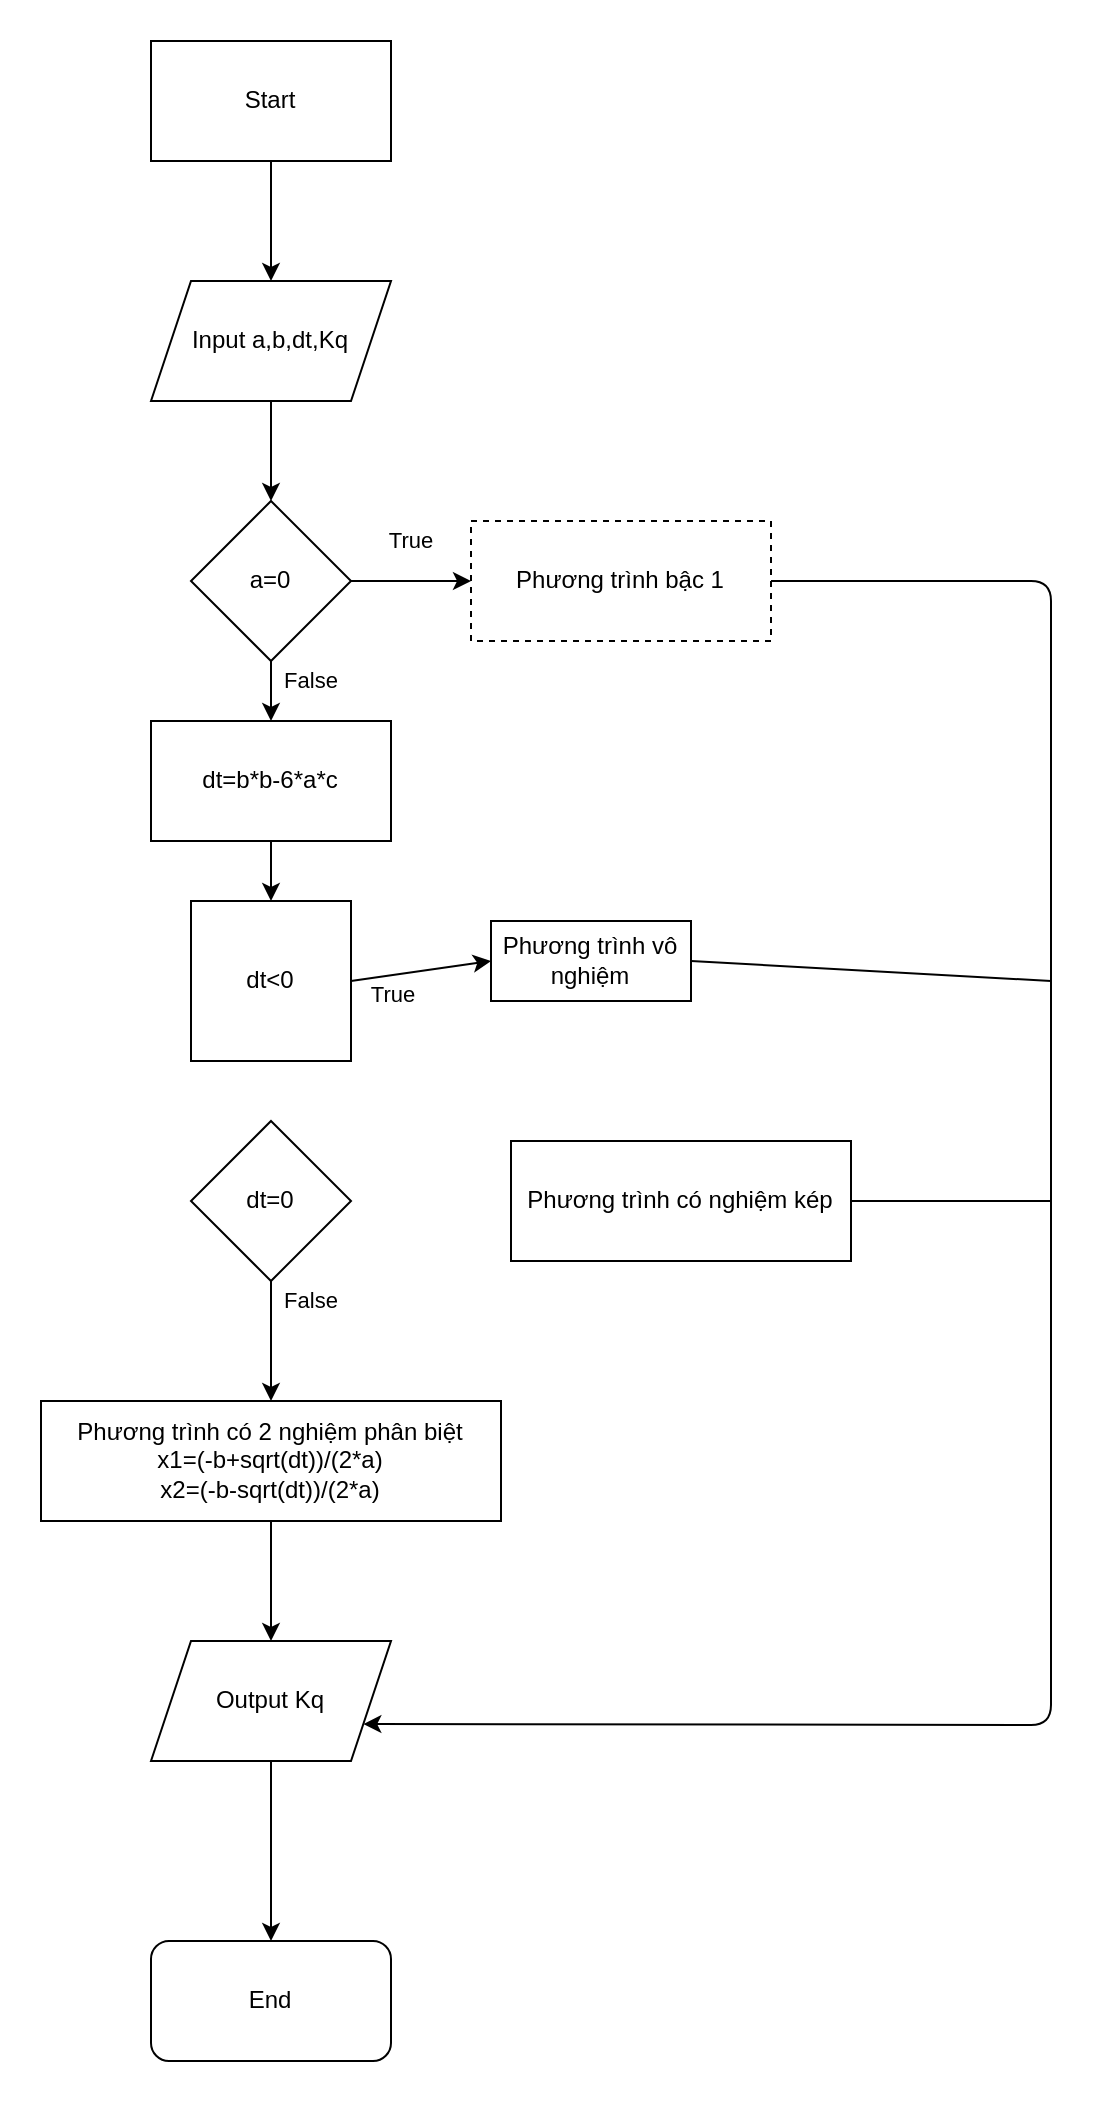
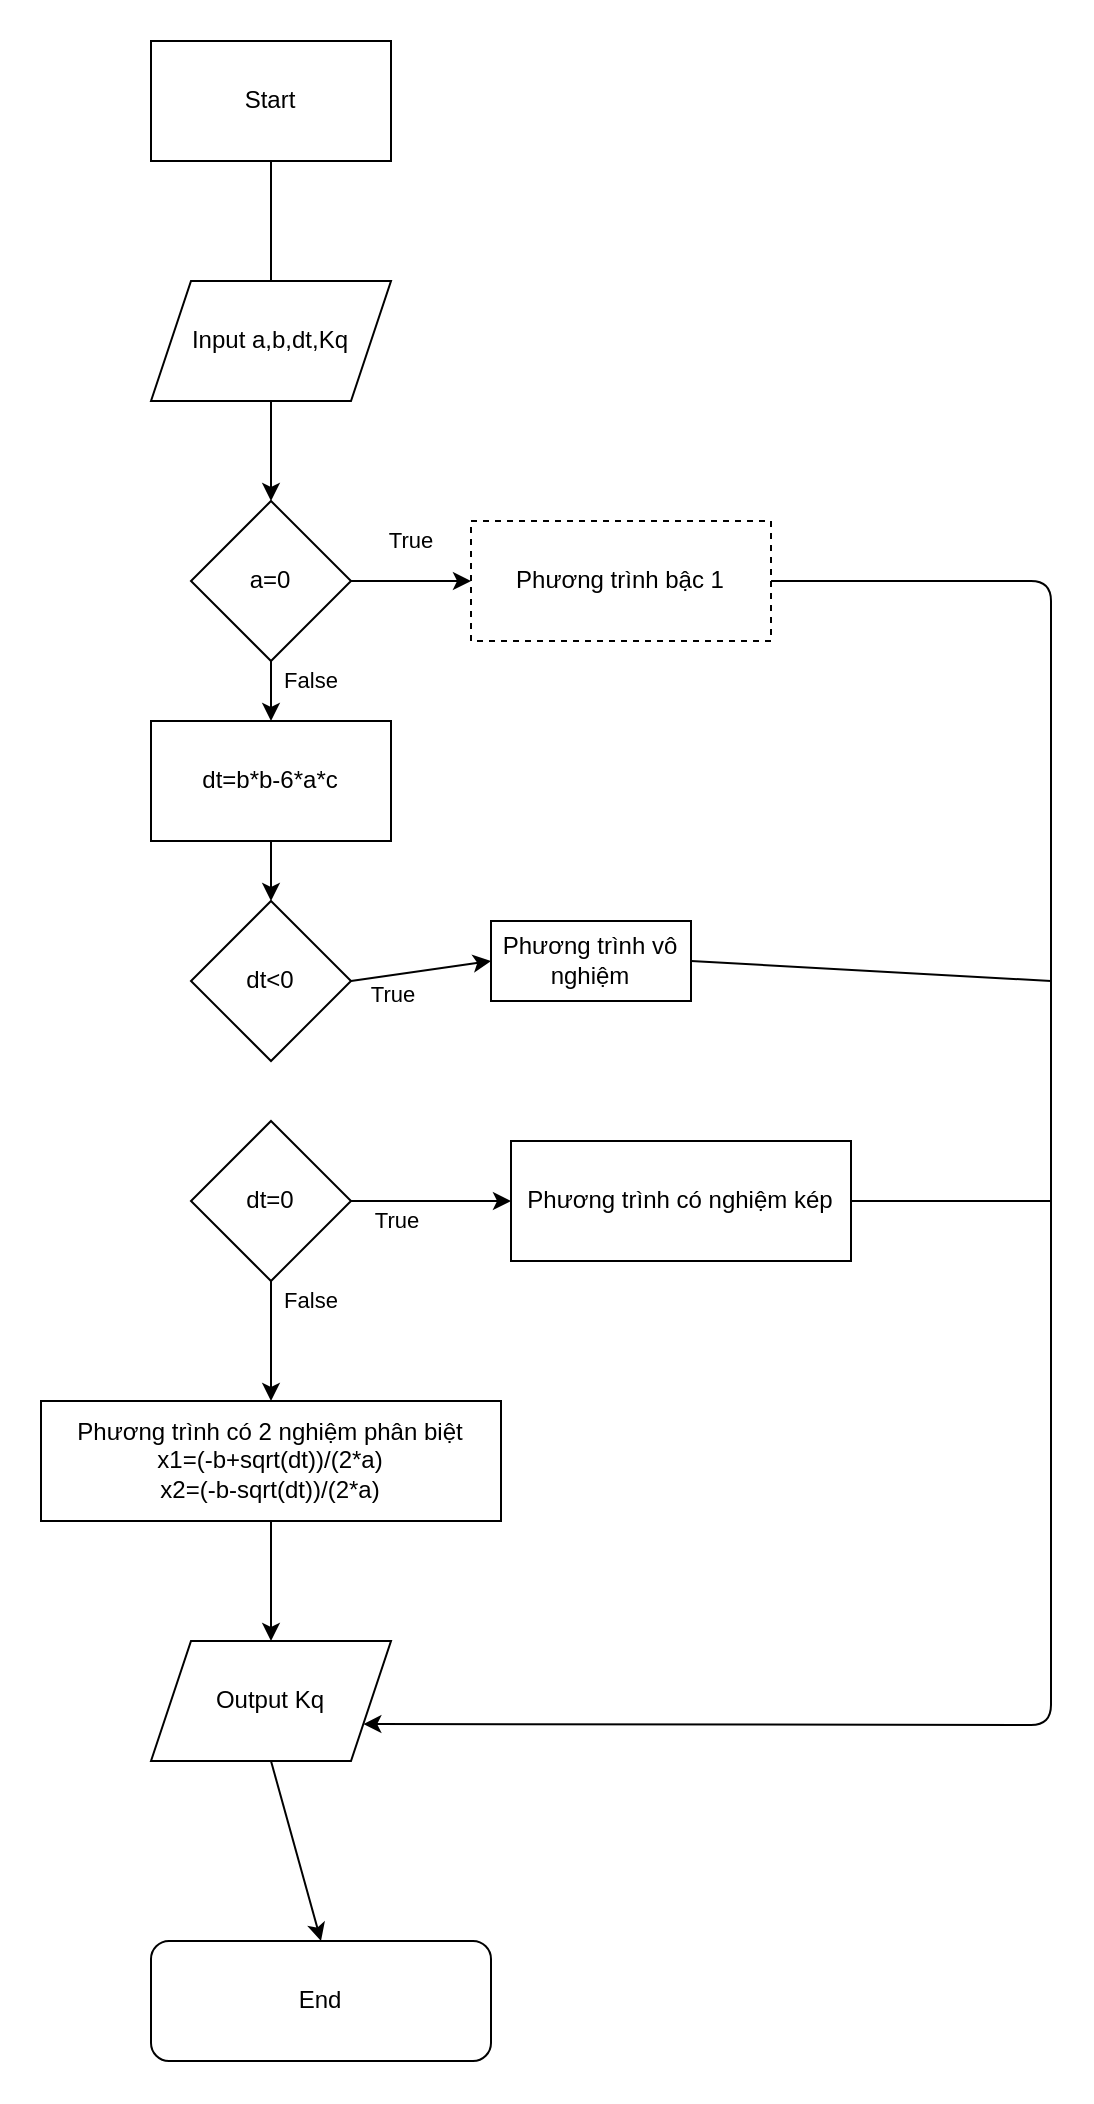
(271, 266) -> (271, 271)
(271, 981) -> (271, 981)
none -> (424, 1201)
(271, 2001) -> (321, 2001)
